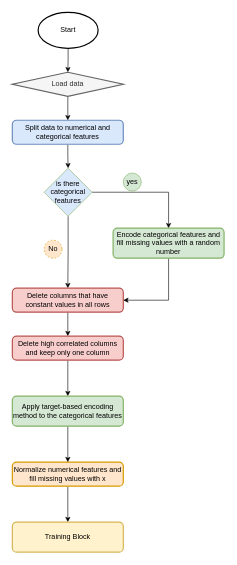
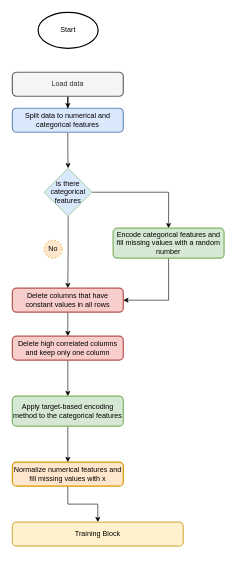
(68, 66) -> none
(68, 84) -> (68, 84)
(68, 132) -> (68, 120)
(132, 182) -> none
(68, 537) -> (98, 534)
